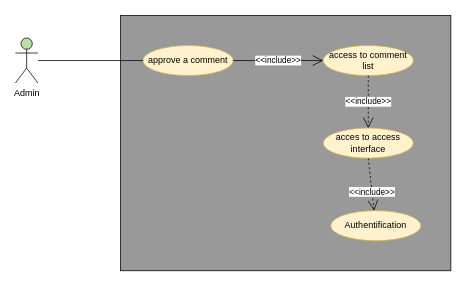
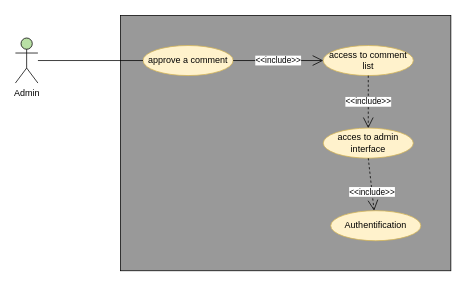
(368, 143) -> (368, 143)
